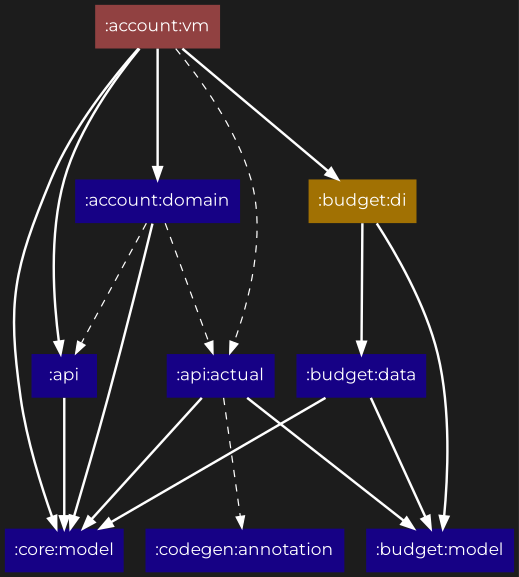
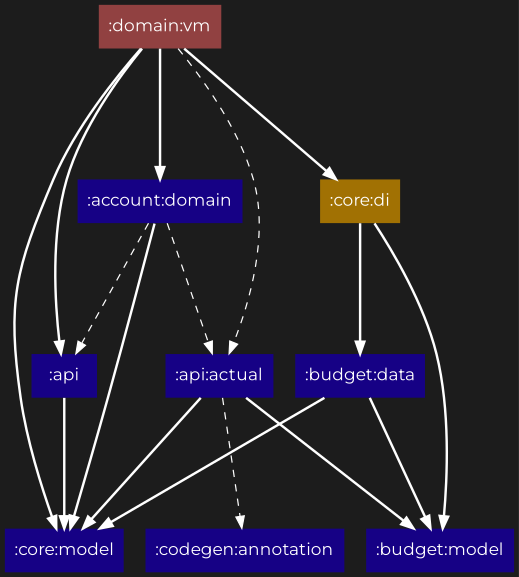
(158, 27) -> (160, 27)
(363, 201) -> (360, 201)
